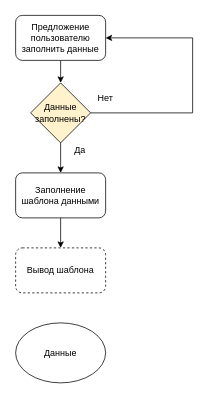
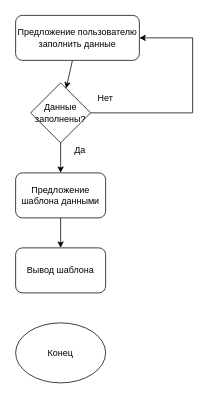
(60, 38) -> (77, 38)
(60, 113) -> (60, 113)
(60, 195) -> (60, 195)
(60, 270) -> (60, 270)
(60, 353) -> (60, 353)
